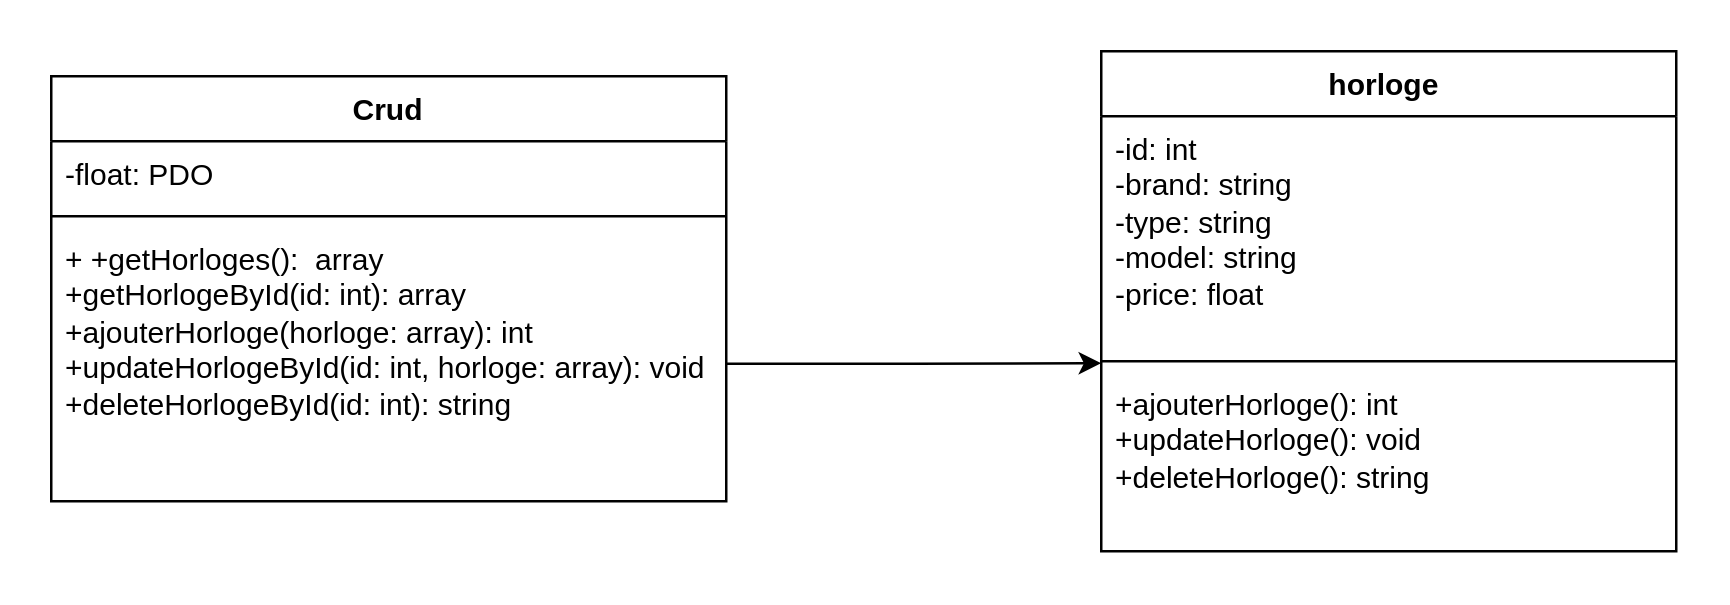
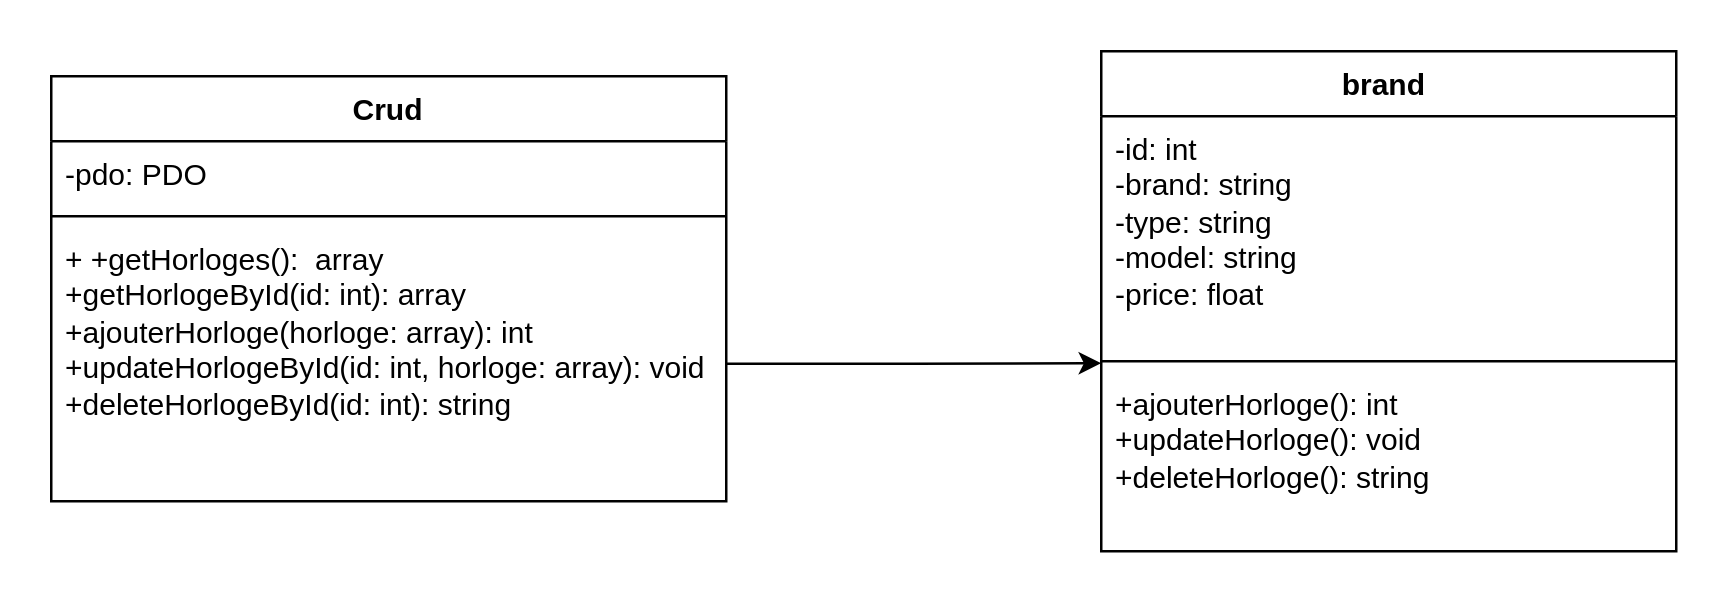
(1389, 87) -> (1389, 87)
(147, 177) -> (134, 177)
